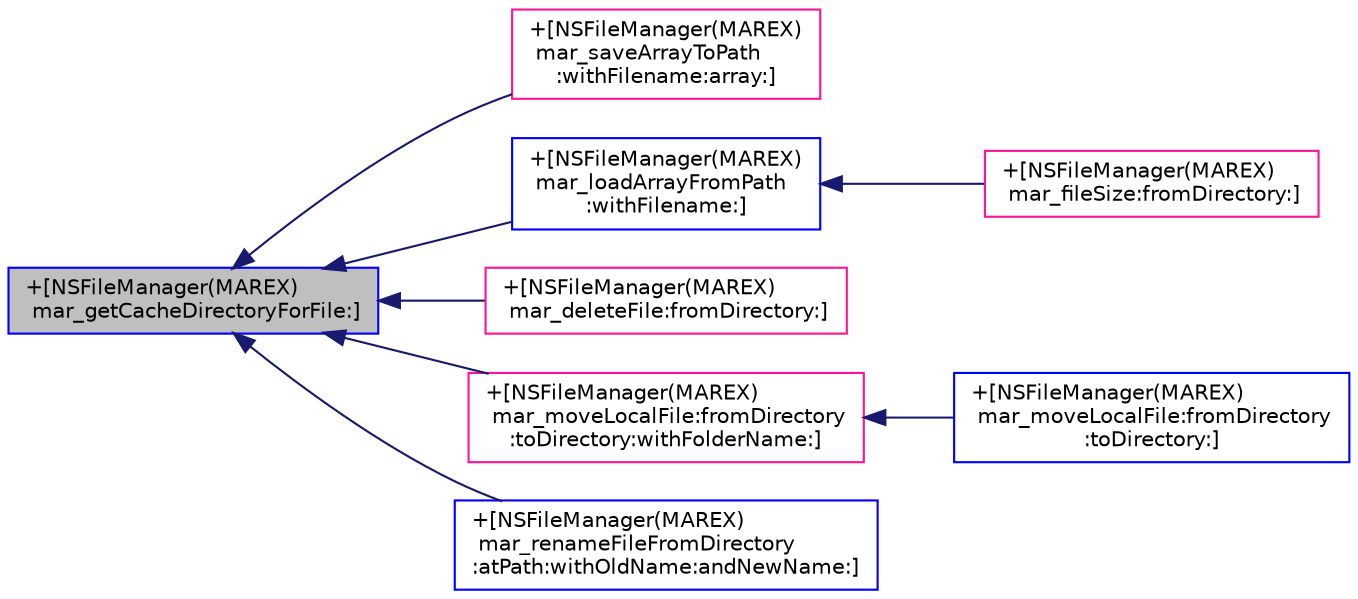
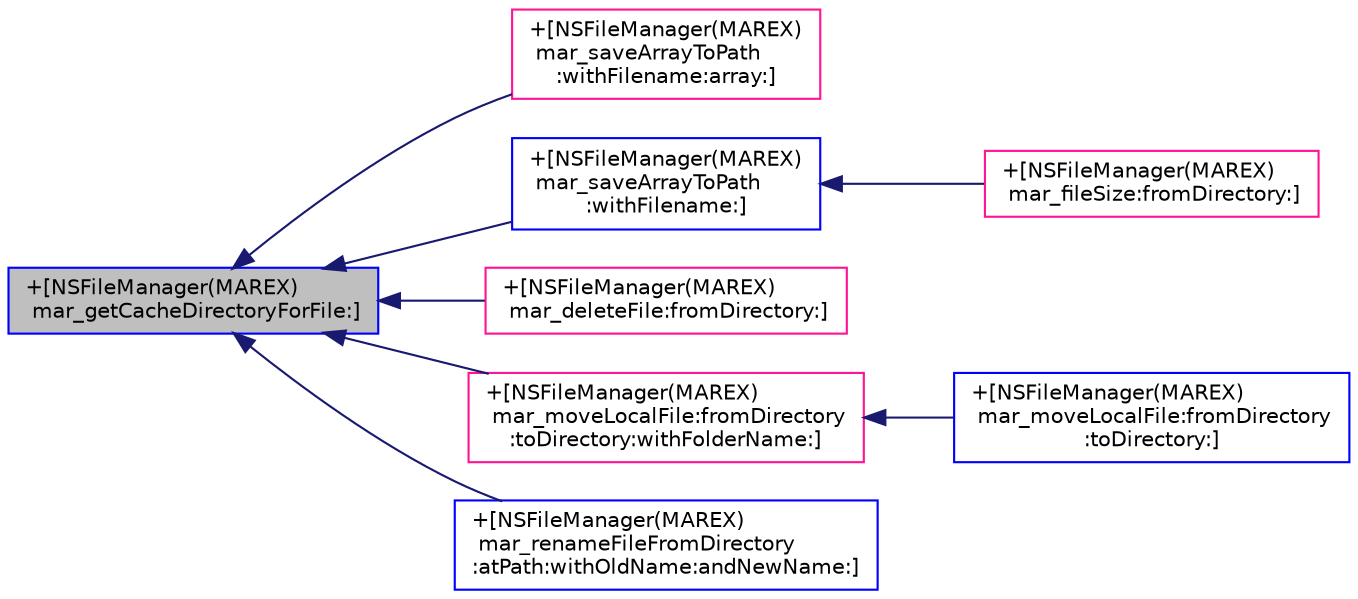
(666, 184) -> (666, 184)
